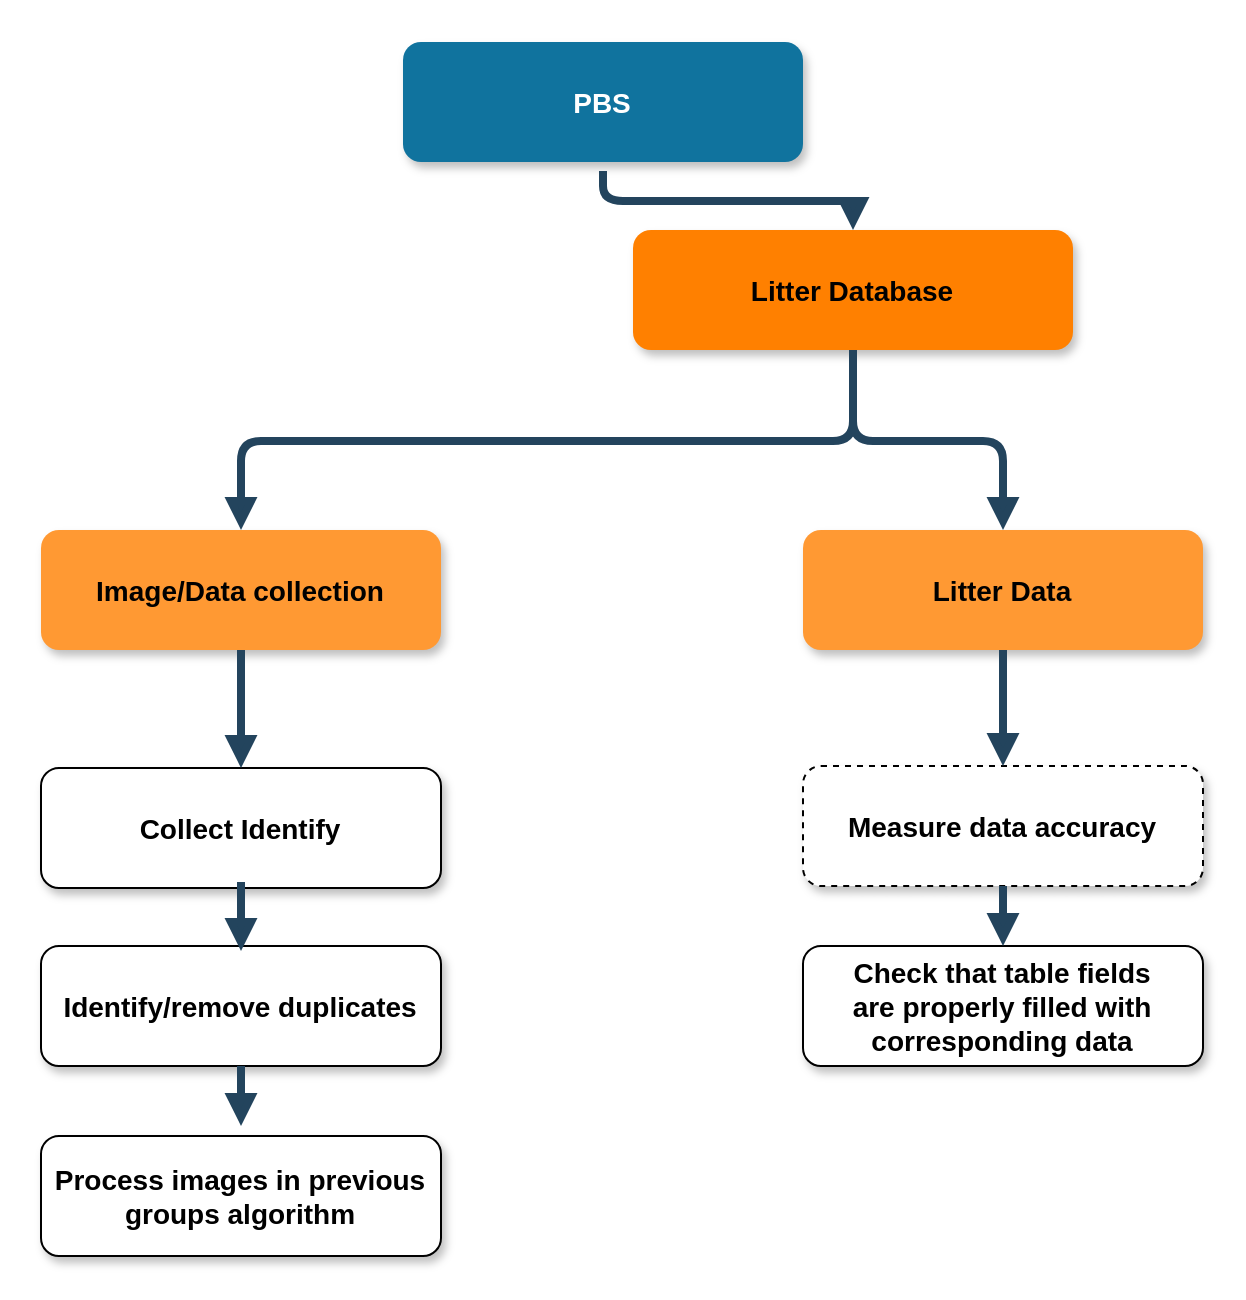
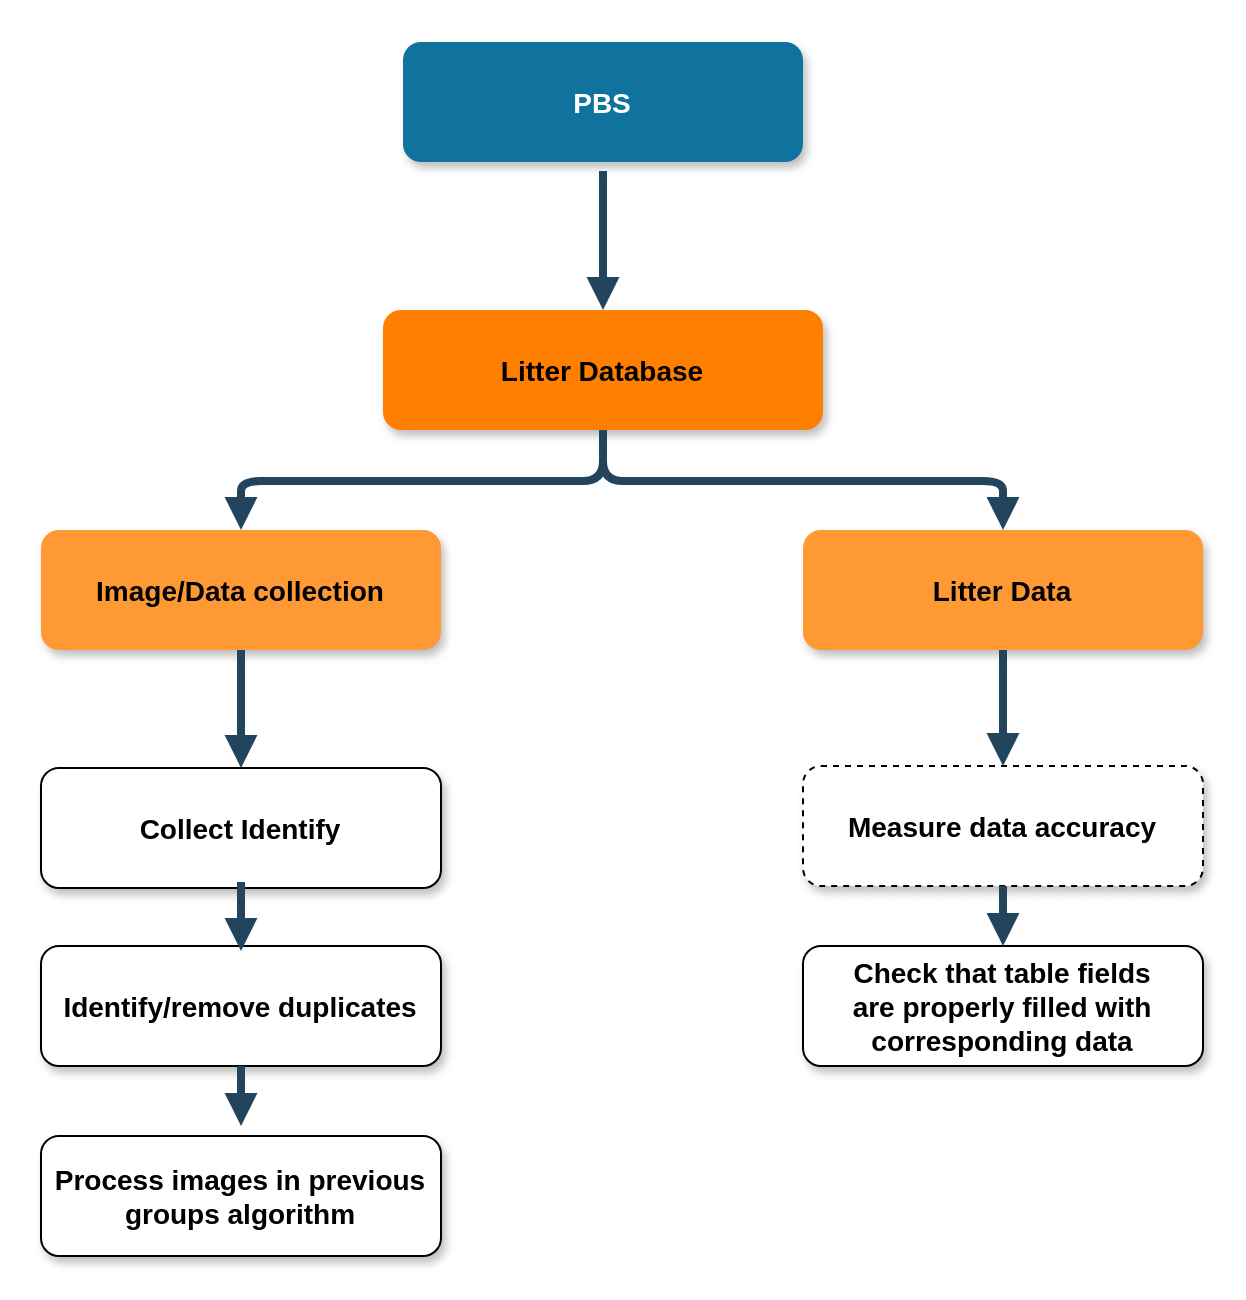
(853, 290) -> (603, 370)
